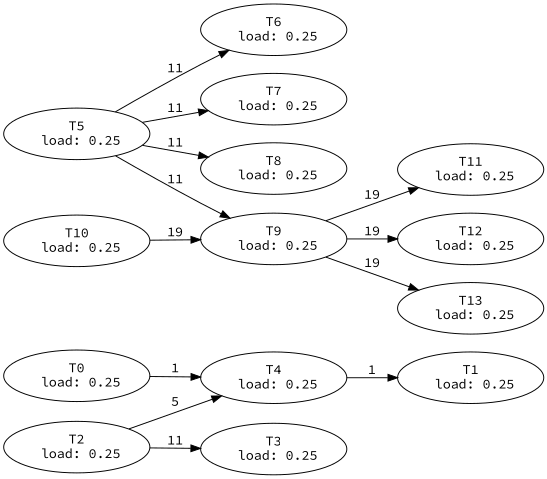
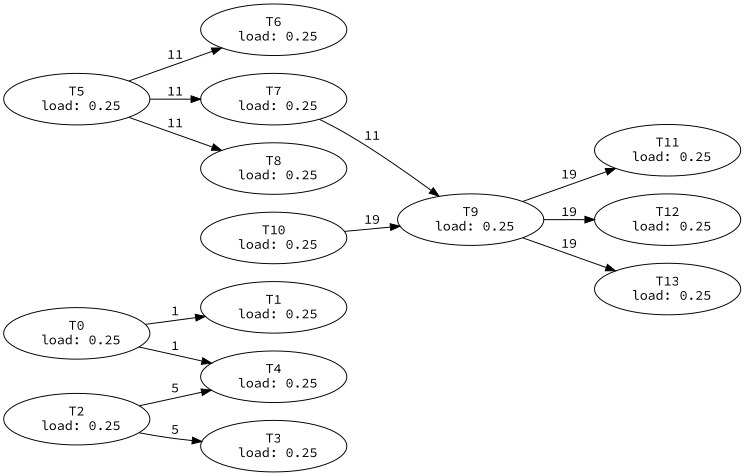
(168, 186) -> (377, 152)
(367, 378) -> (170, 321)
(175, 441) -> (175, 430)
